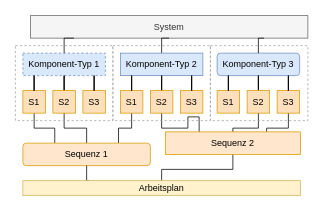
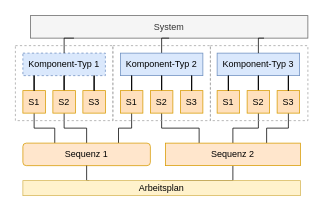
(258, 64) -> (258, 64)
(233, 143) -> (233, 154)
